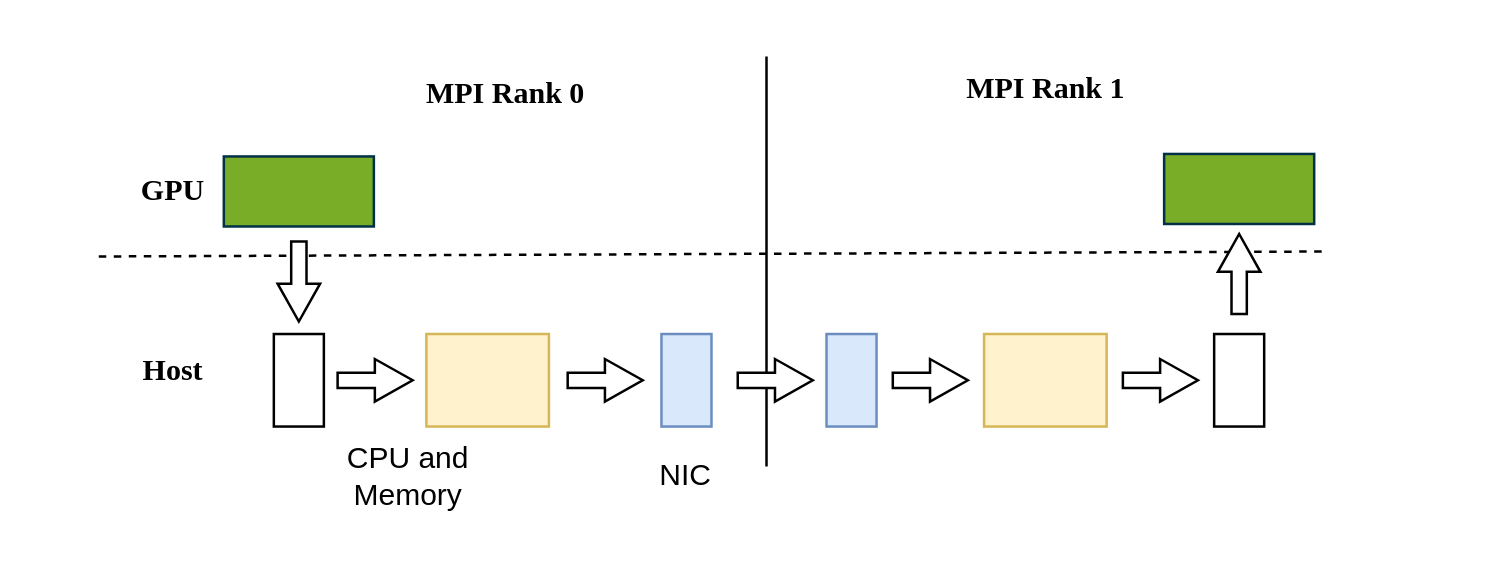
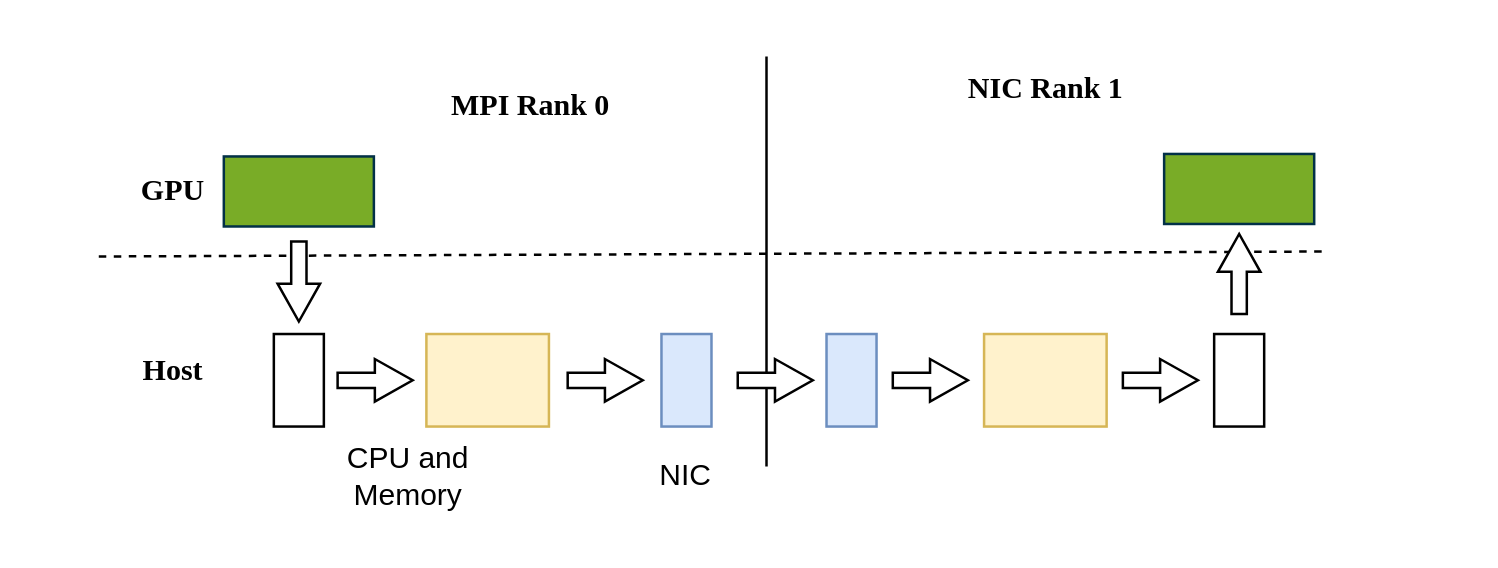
(1046, 89) -> (1046, 89)
(506, 94) -> (531, 106)
